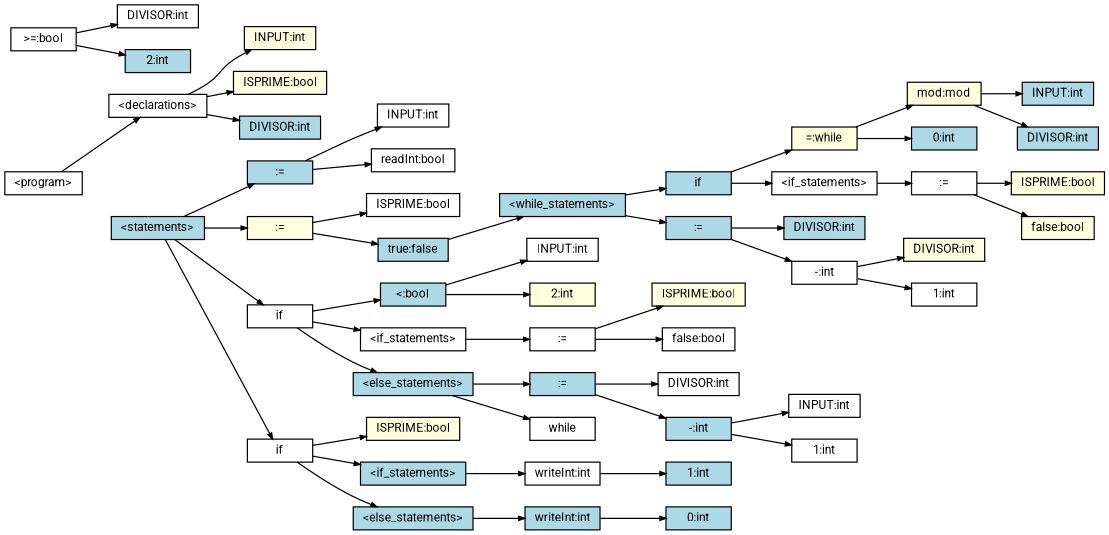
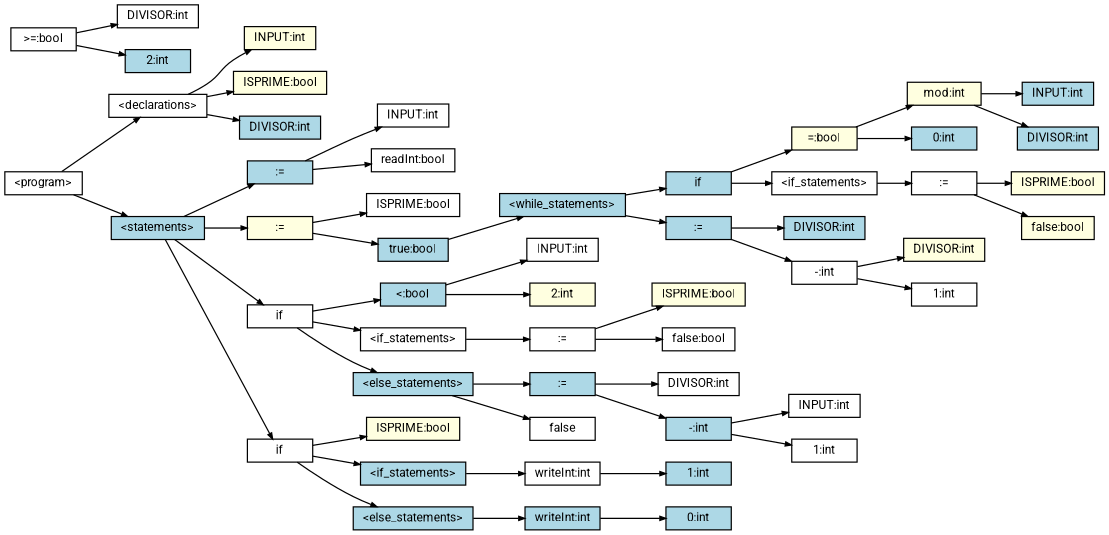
(944, 94) -> (944, 94)
(824, 139) -> (824, 139)
none -> (98, 204)
(413, 250) -> (413, 250)
(563, 429) -> (563, 429)
